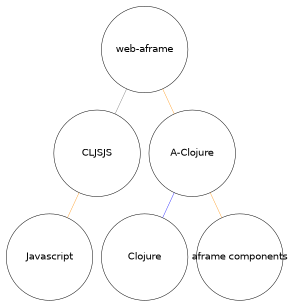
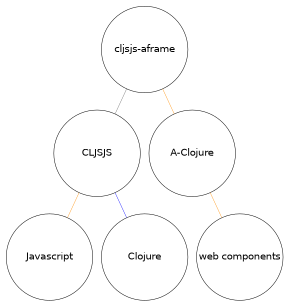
(145, 49) -> (145, 49)
(168, 205) -> (121, 205)
(240, 257) -> (240, 257)
